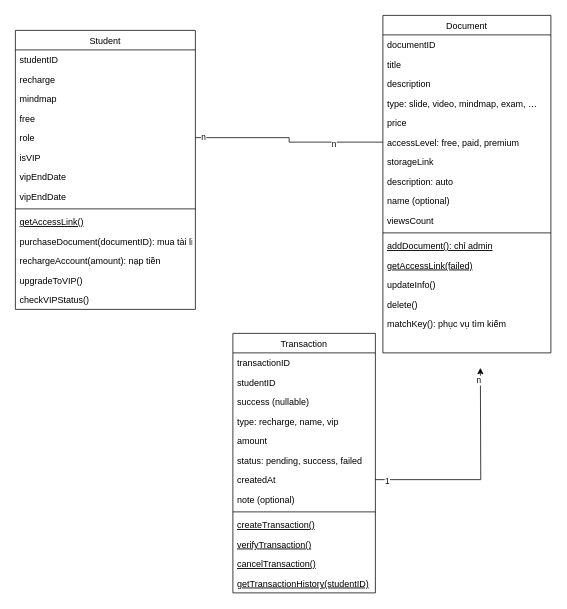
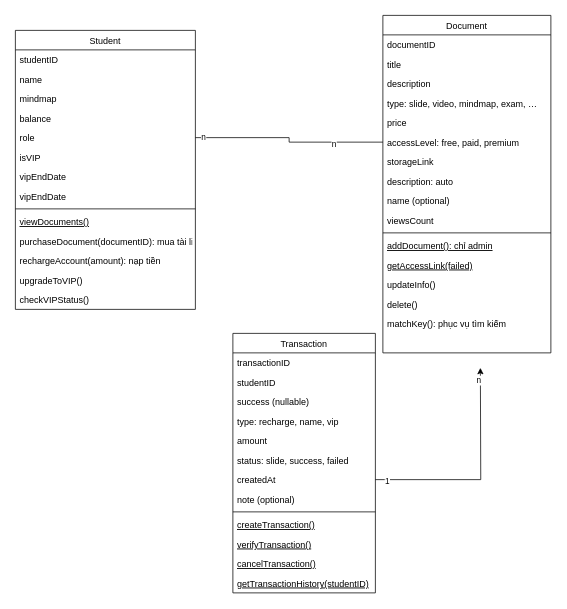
(40, 80) -> (30, 80)
(30, 119) -> (36, 119)
(56, 222) -> (56, 222)
(308, 461) -> (302, 461)
